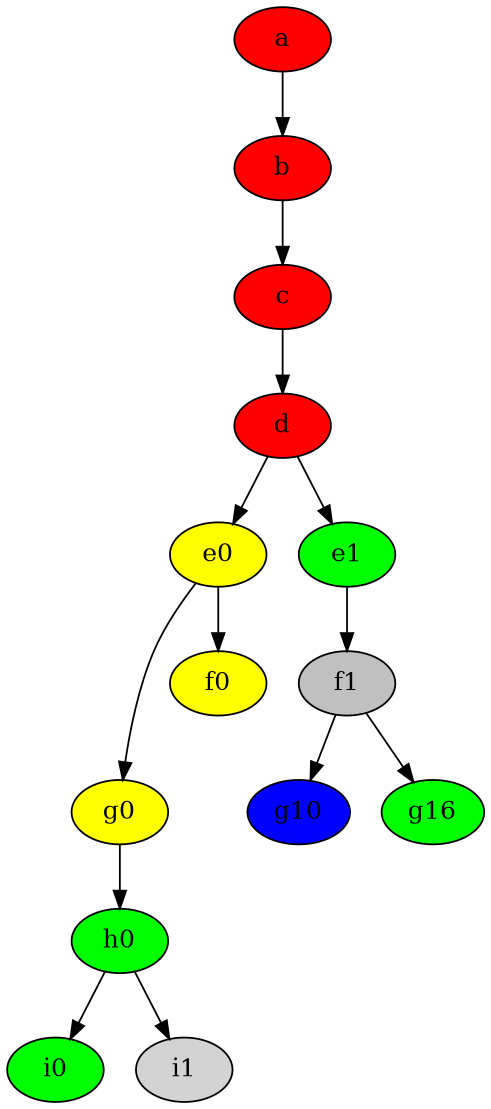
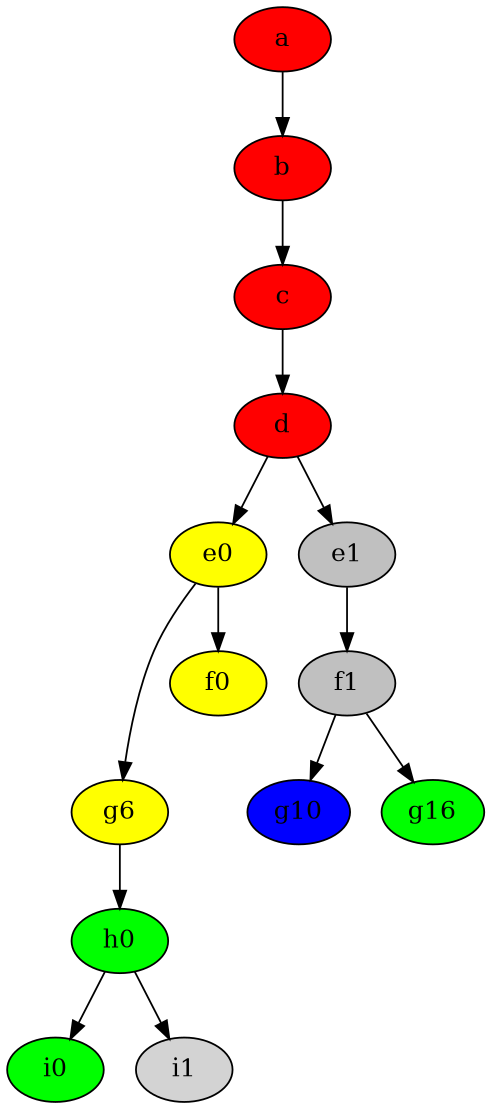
(347, 555) -> (347, 555)
(120, 812) -> (120, 812)
